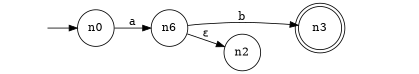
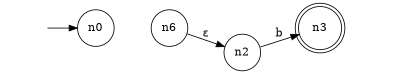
(239, 22) -> (276, 42)
(129, 28) -> none
